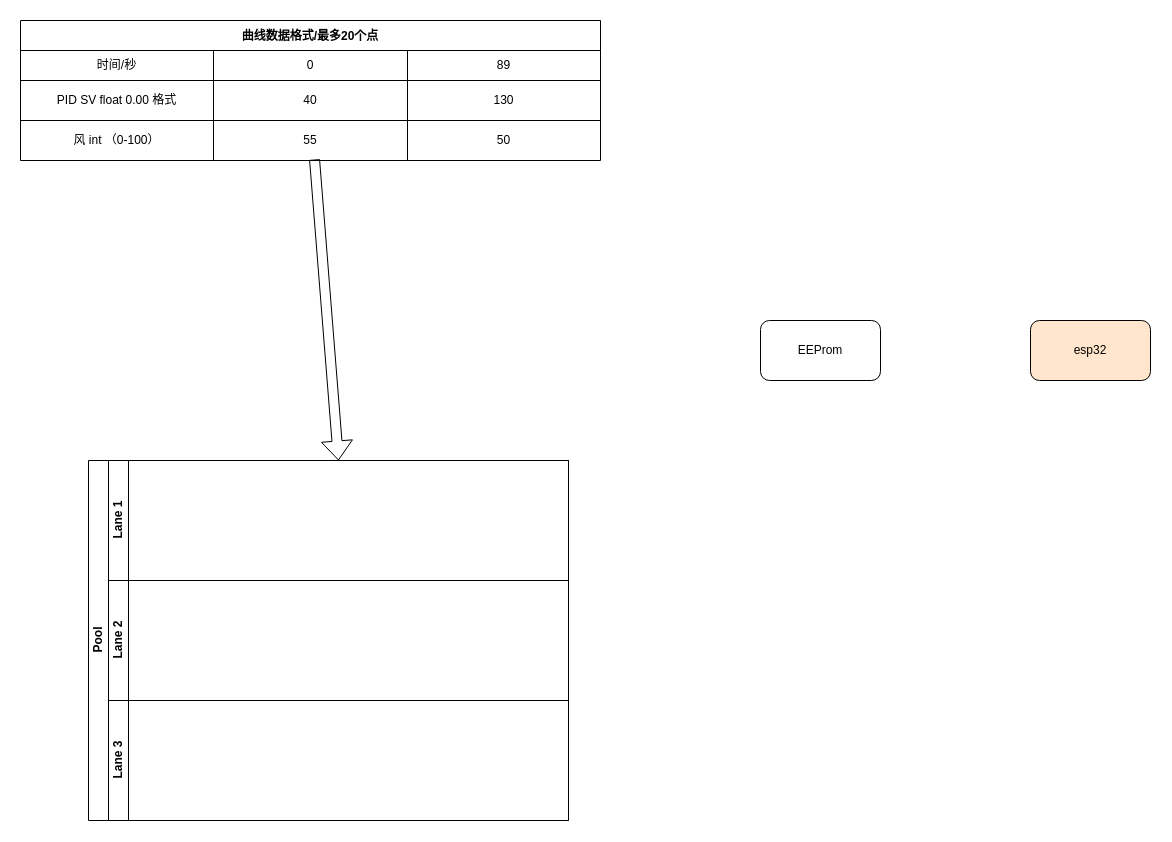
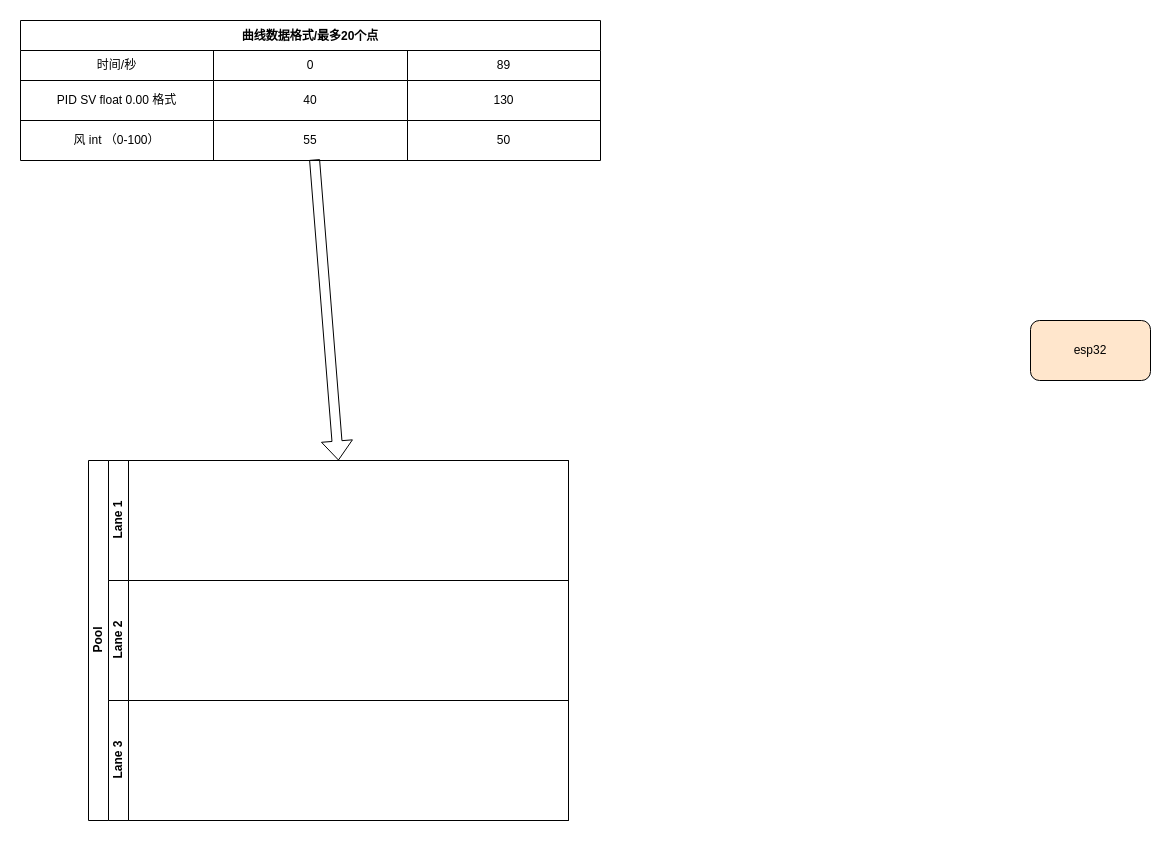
(821, 351) -> none
